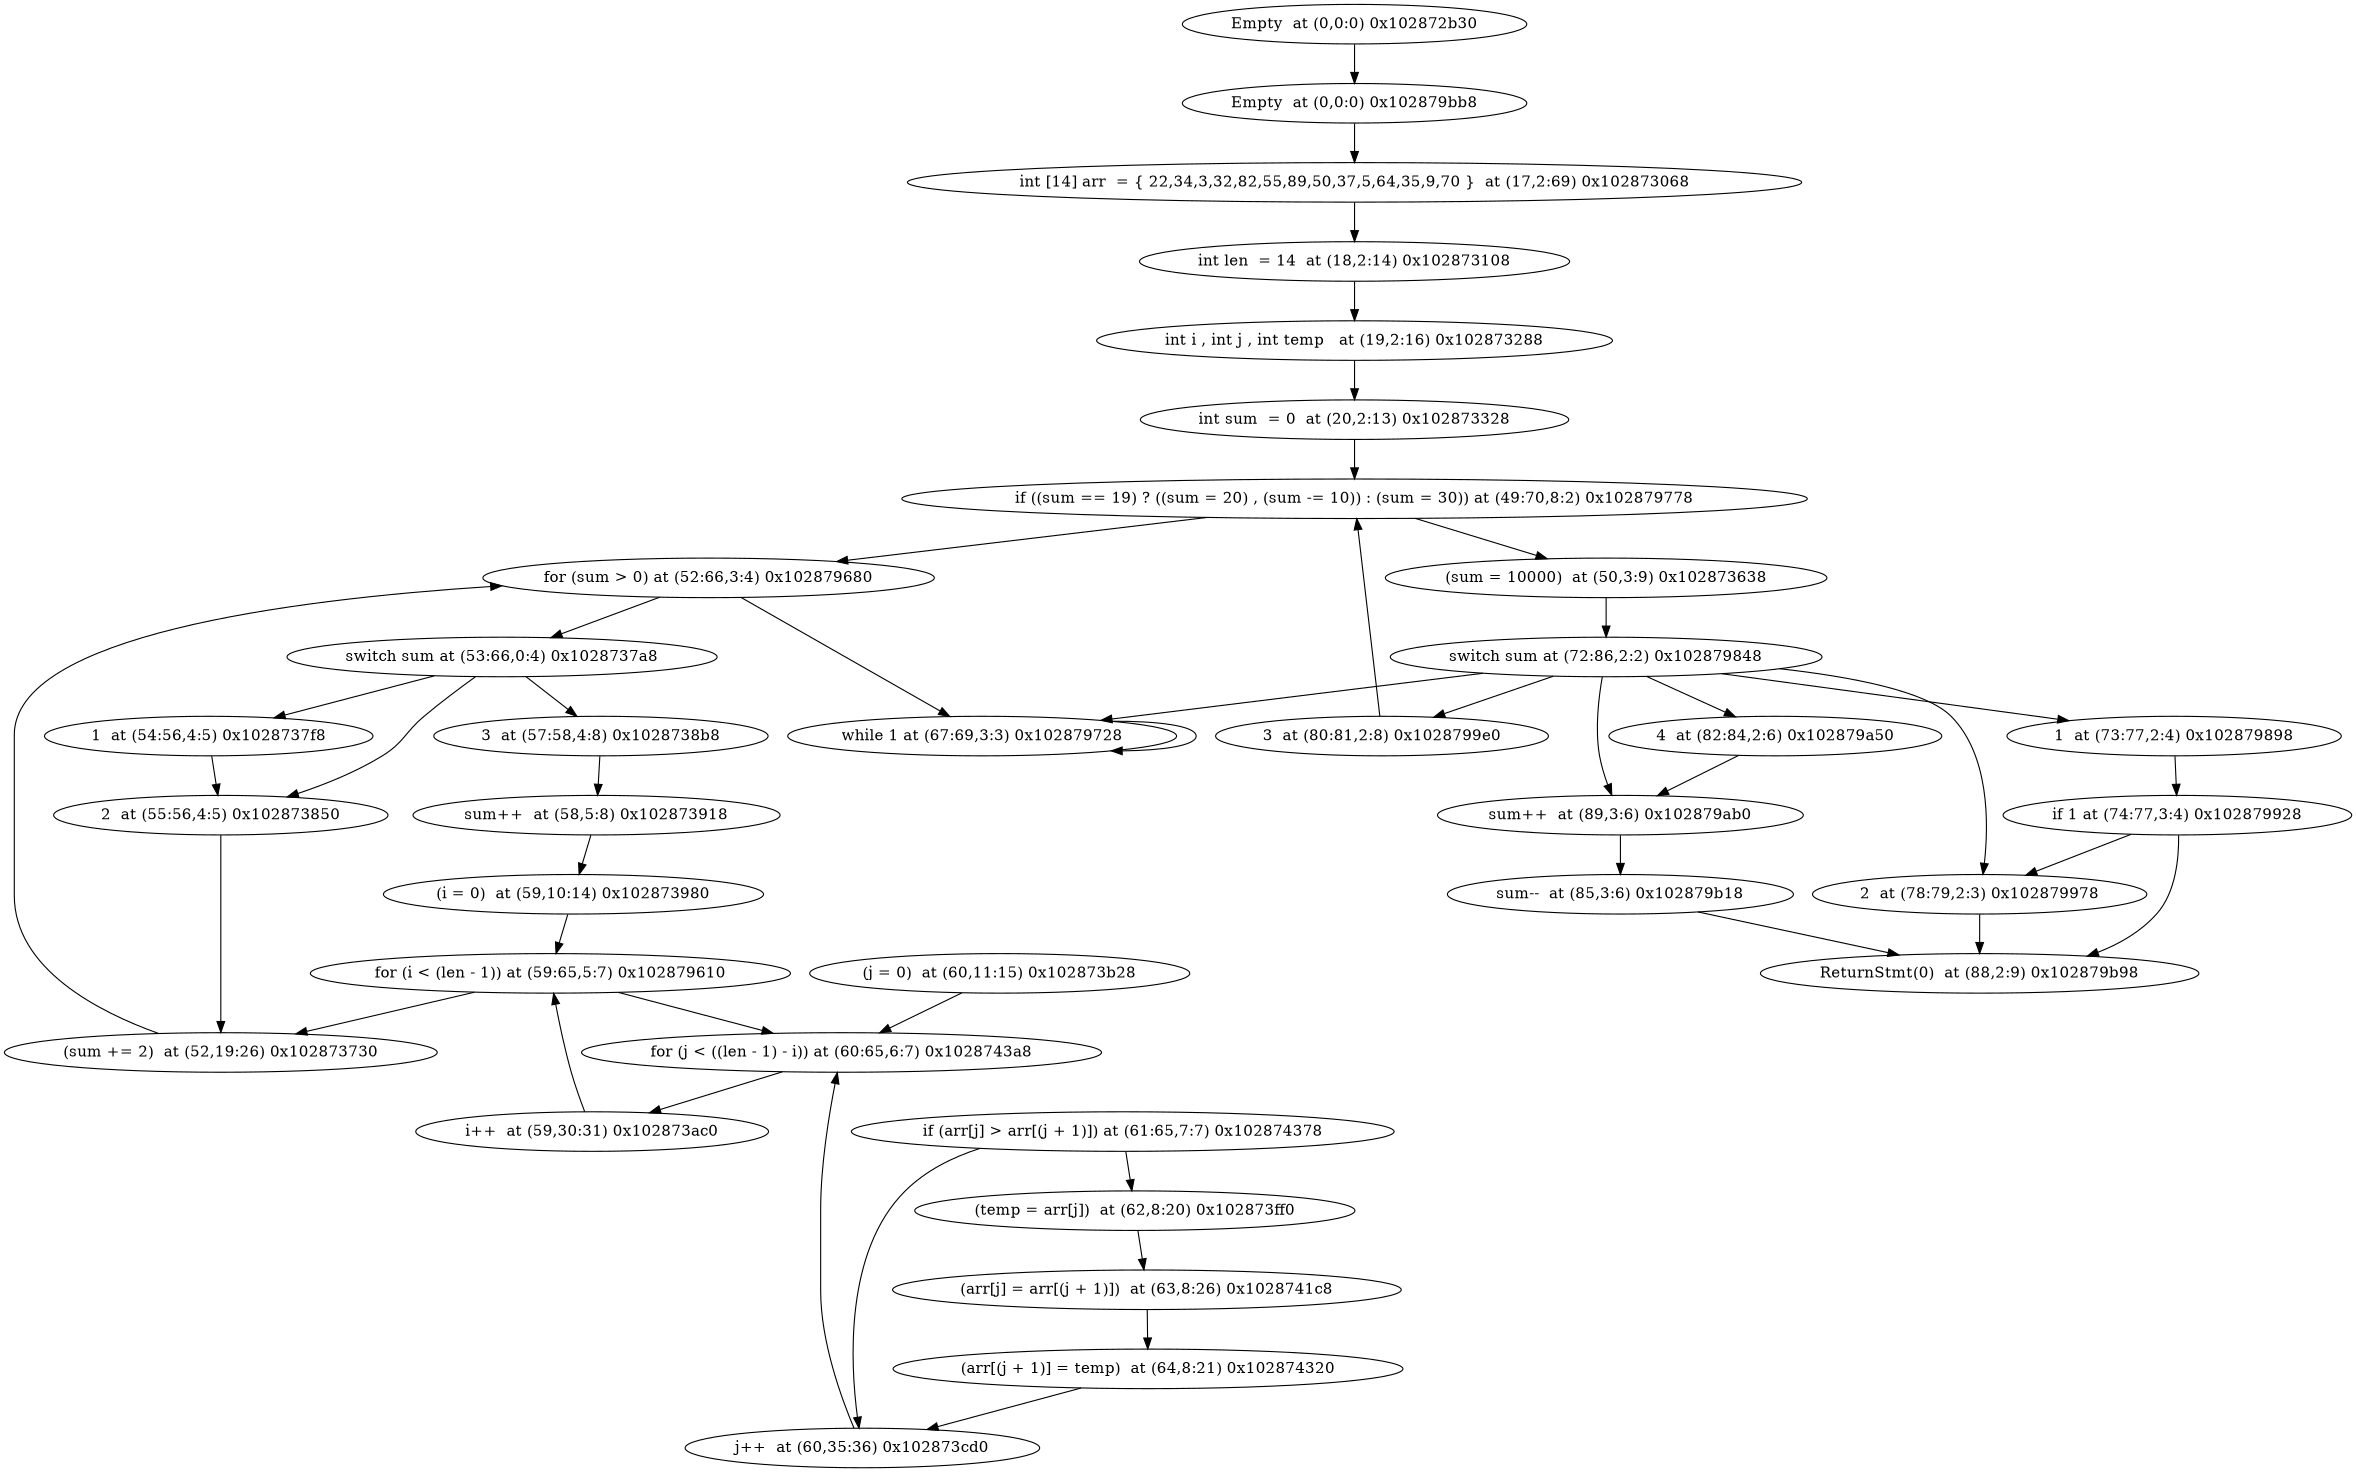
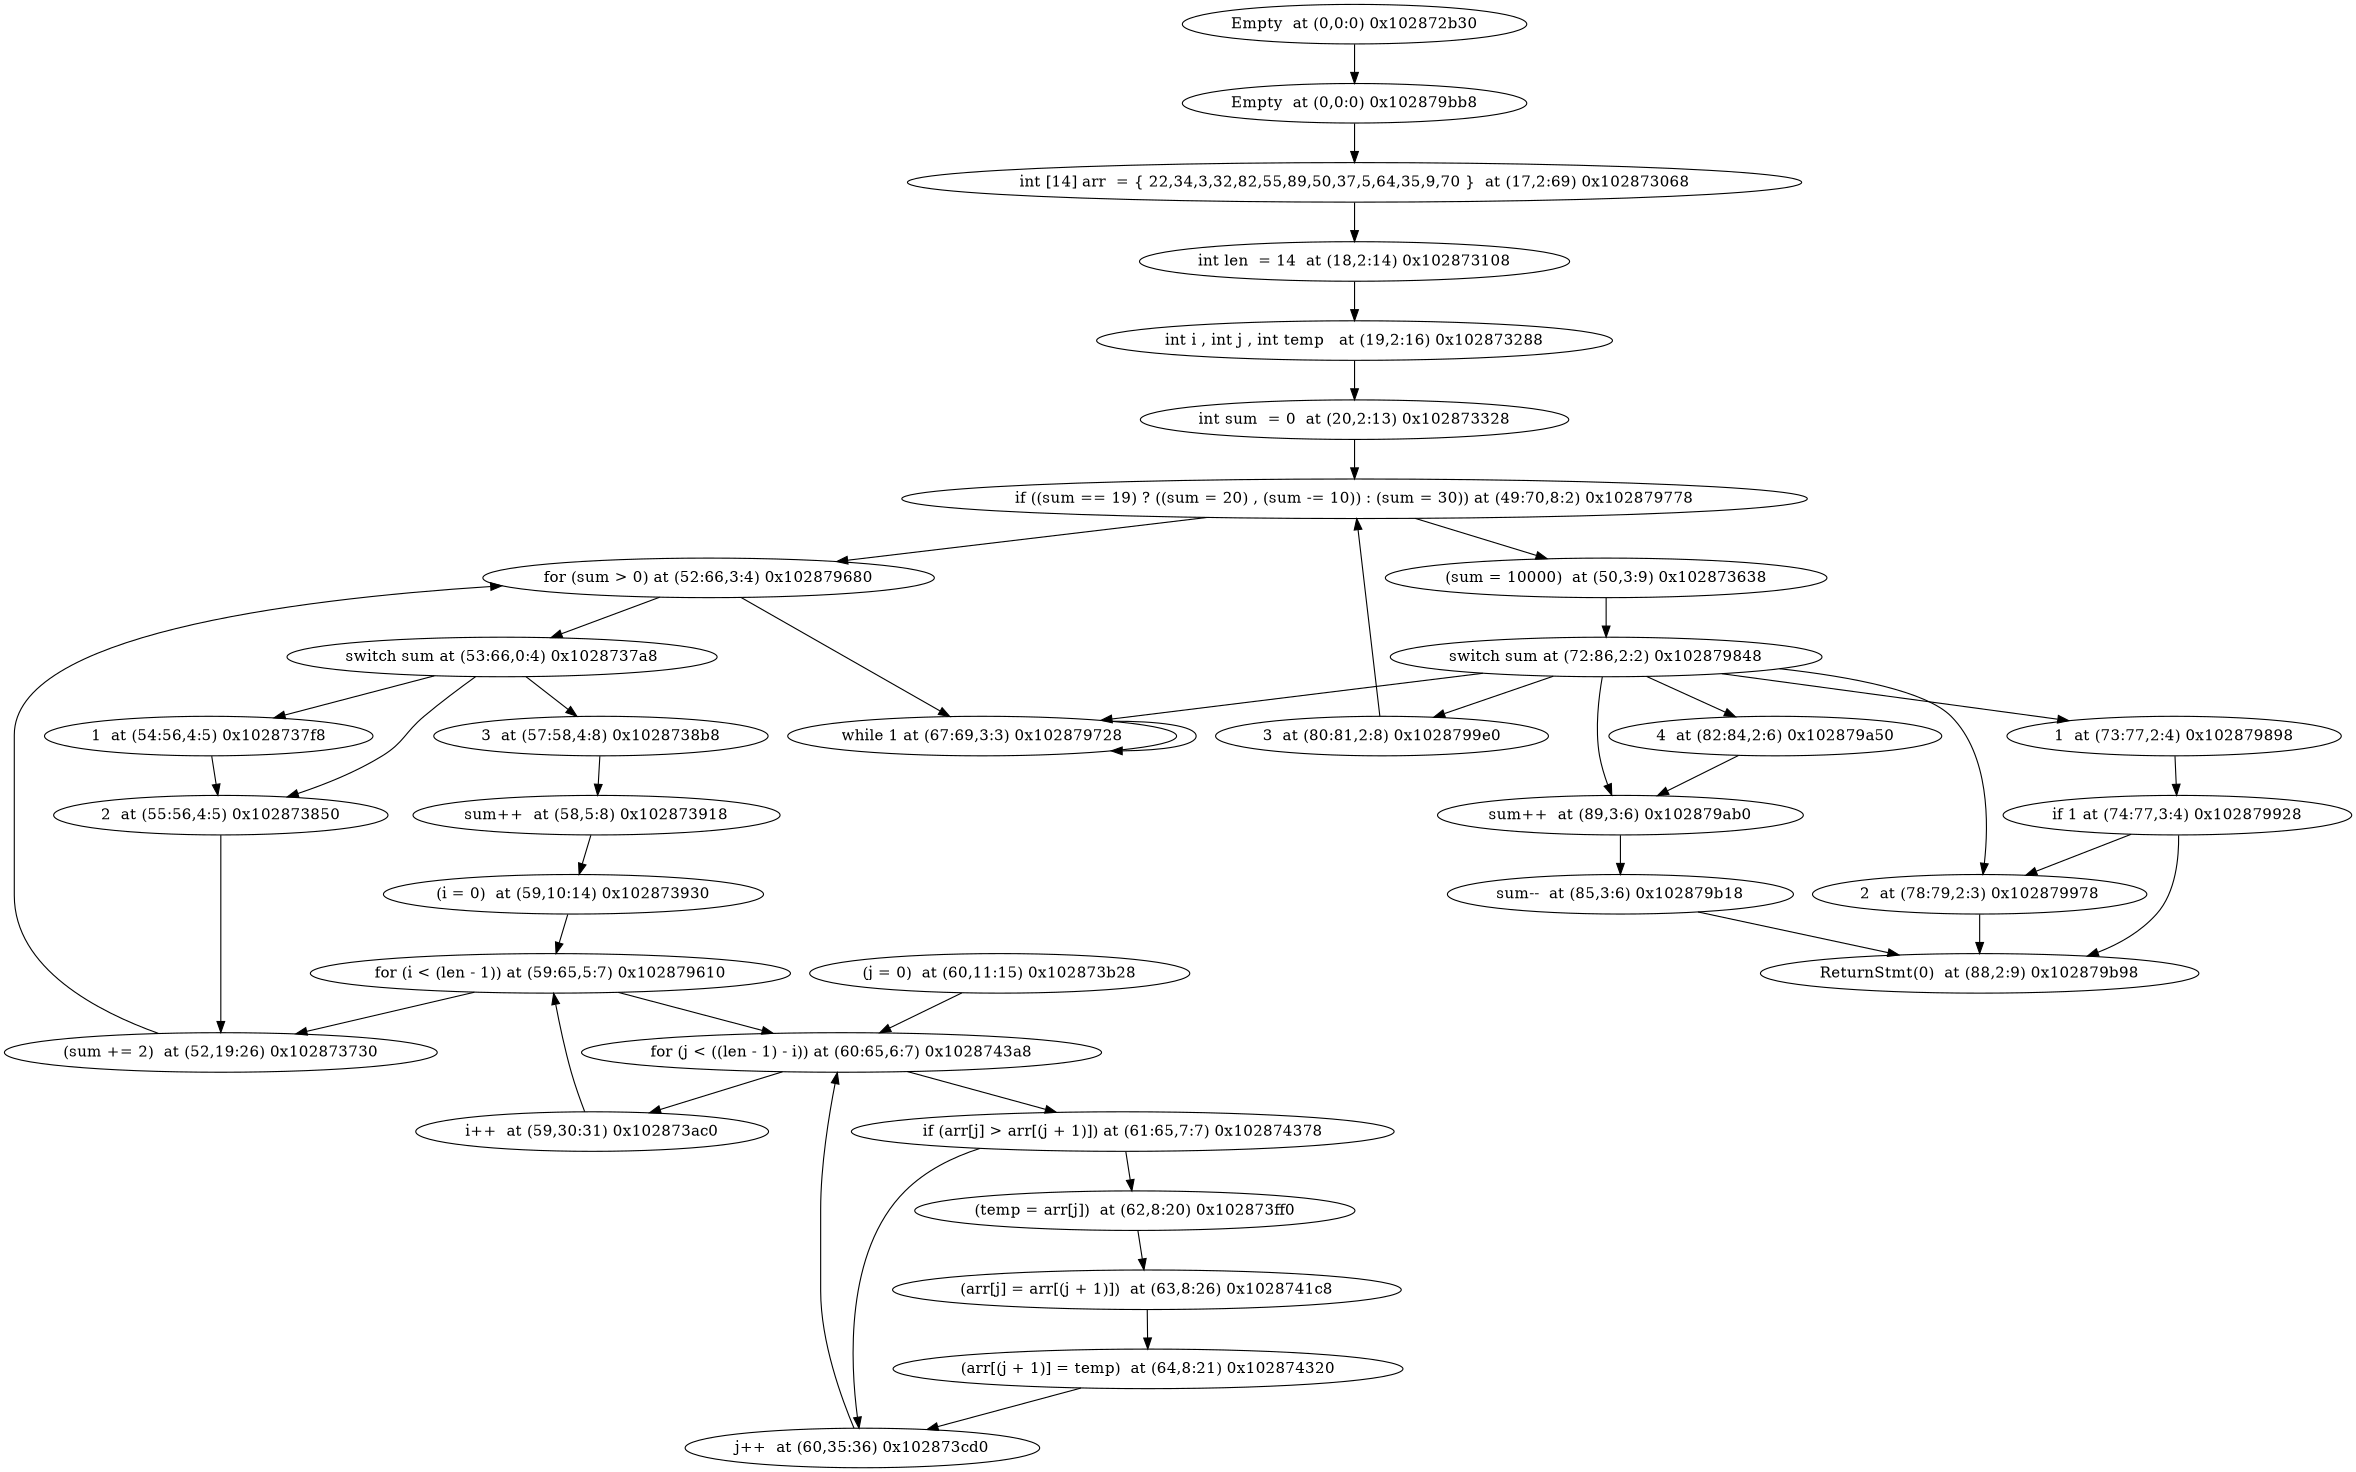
(573, 894) -> (573, 894)
none -> (976, 1090)
